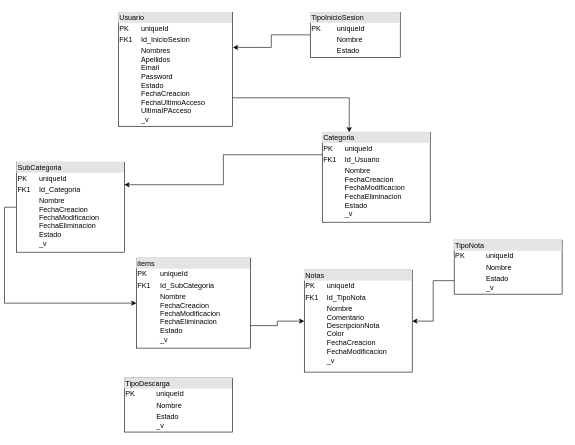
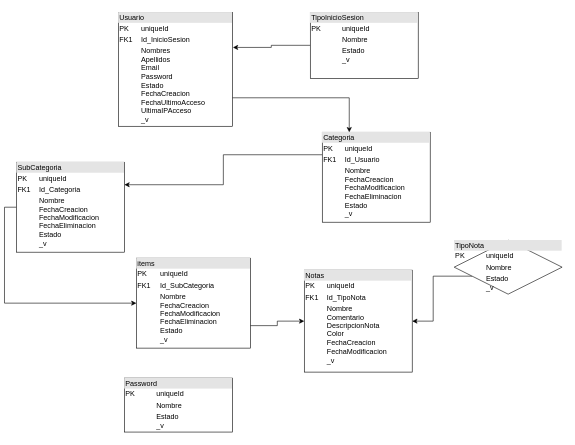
(356, 35) -> (365, 45)
(509, 267) -> (509, 267)
(148, 400) -> (144, 400)
